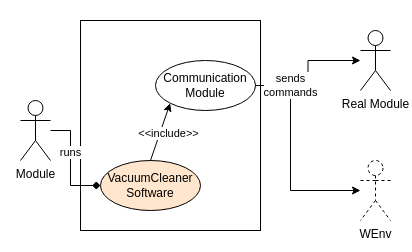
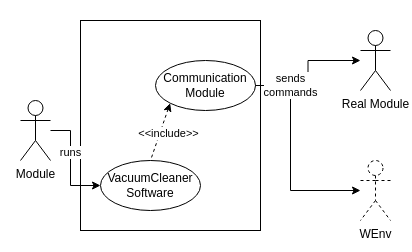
(154, 149) -> (154, 149)
(91, 186) -> (92, 186)
(151, 186) -> (151, 186)
